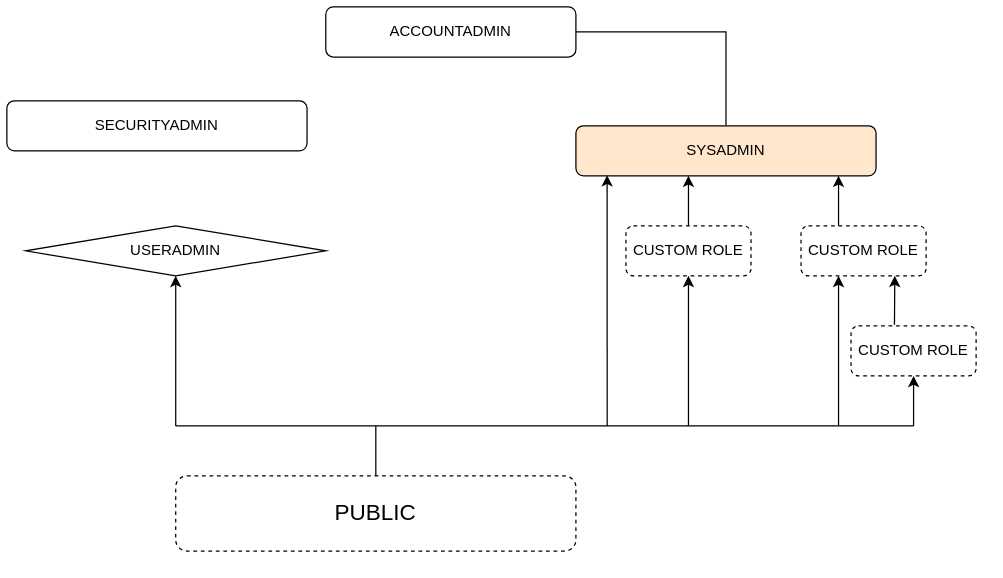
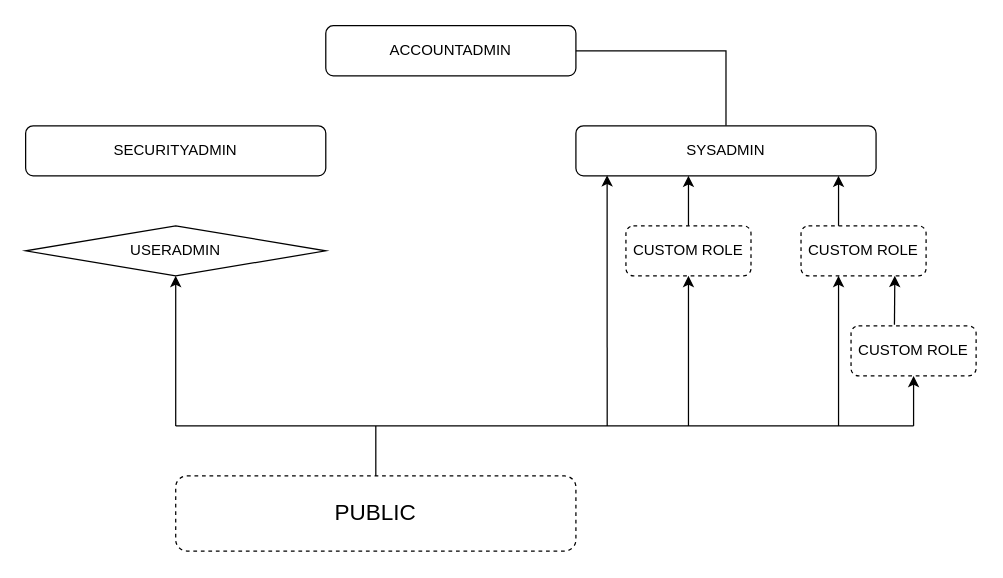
(451, 32) -> (451, 51)
(157, 126) -> (176, 151)
(726, 151) -> (726, 151)
